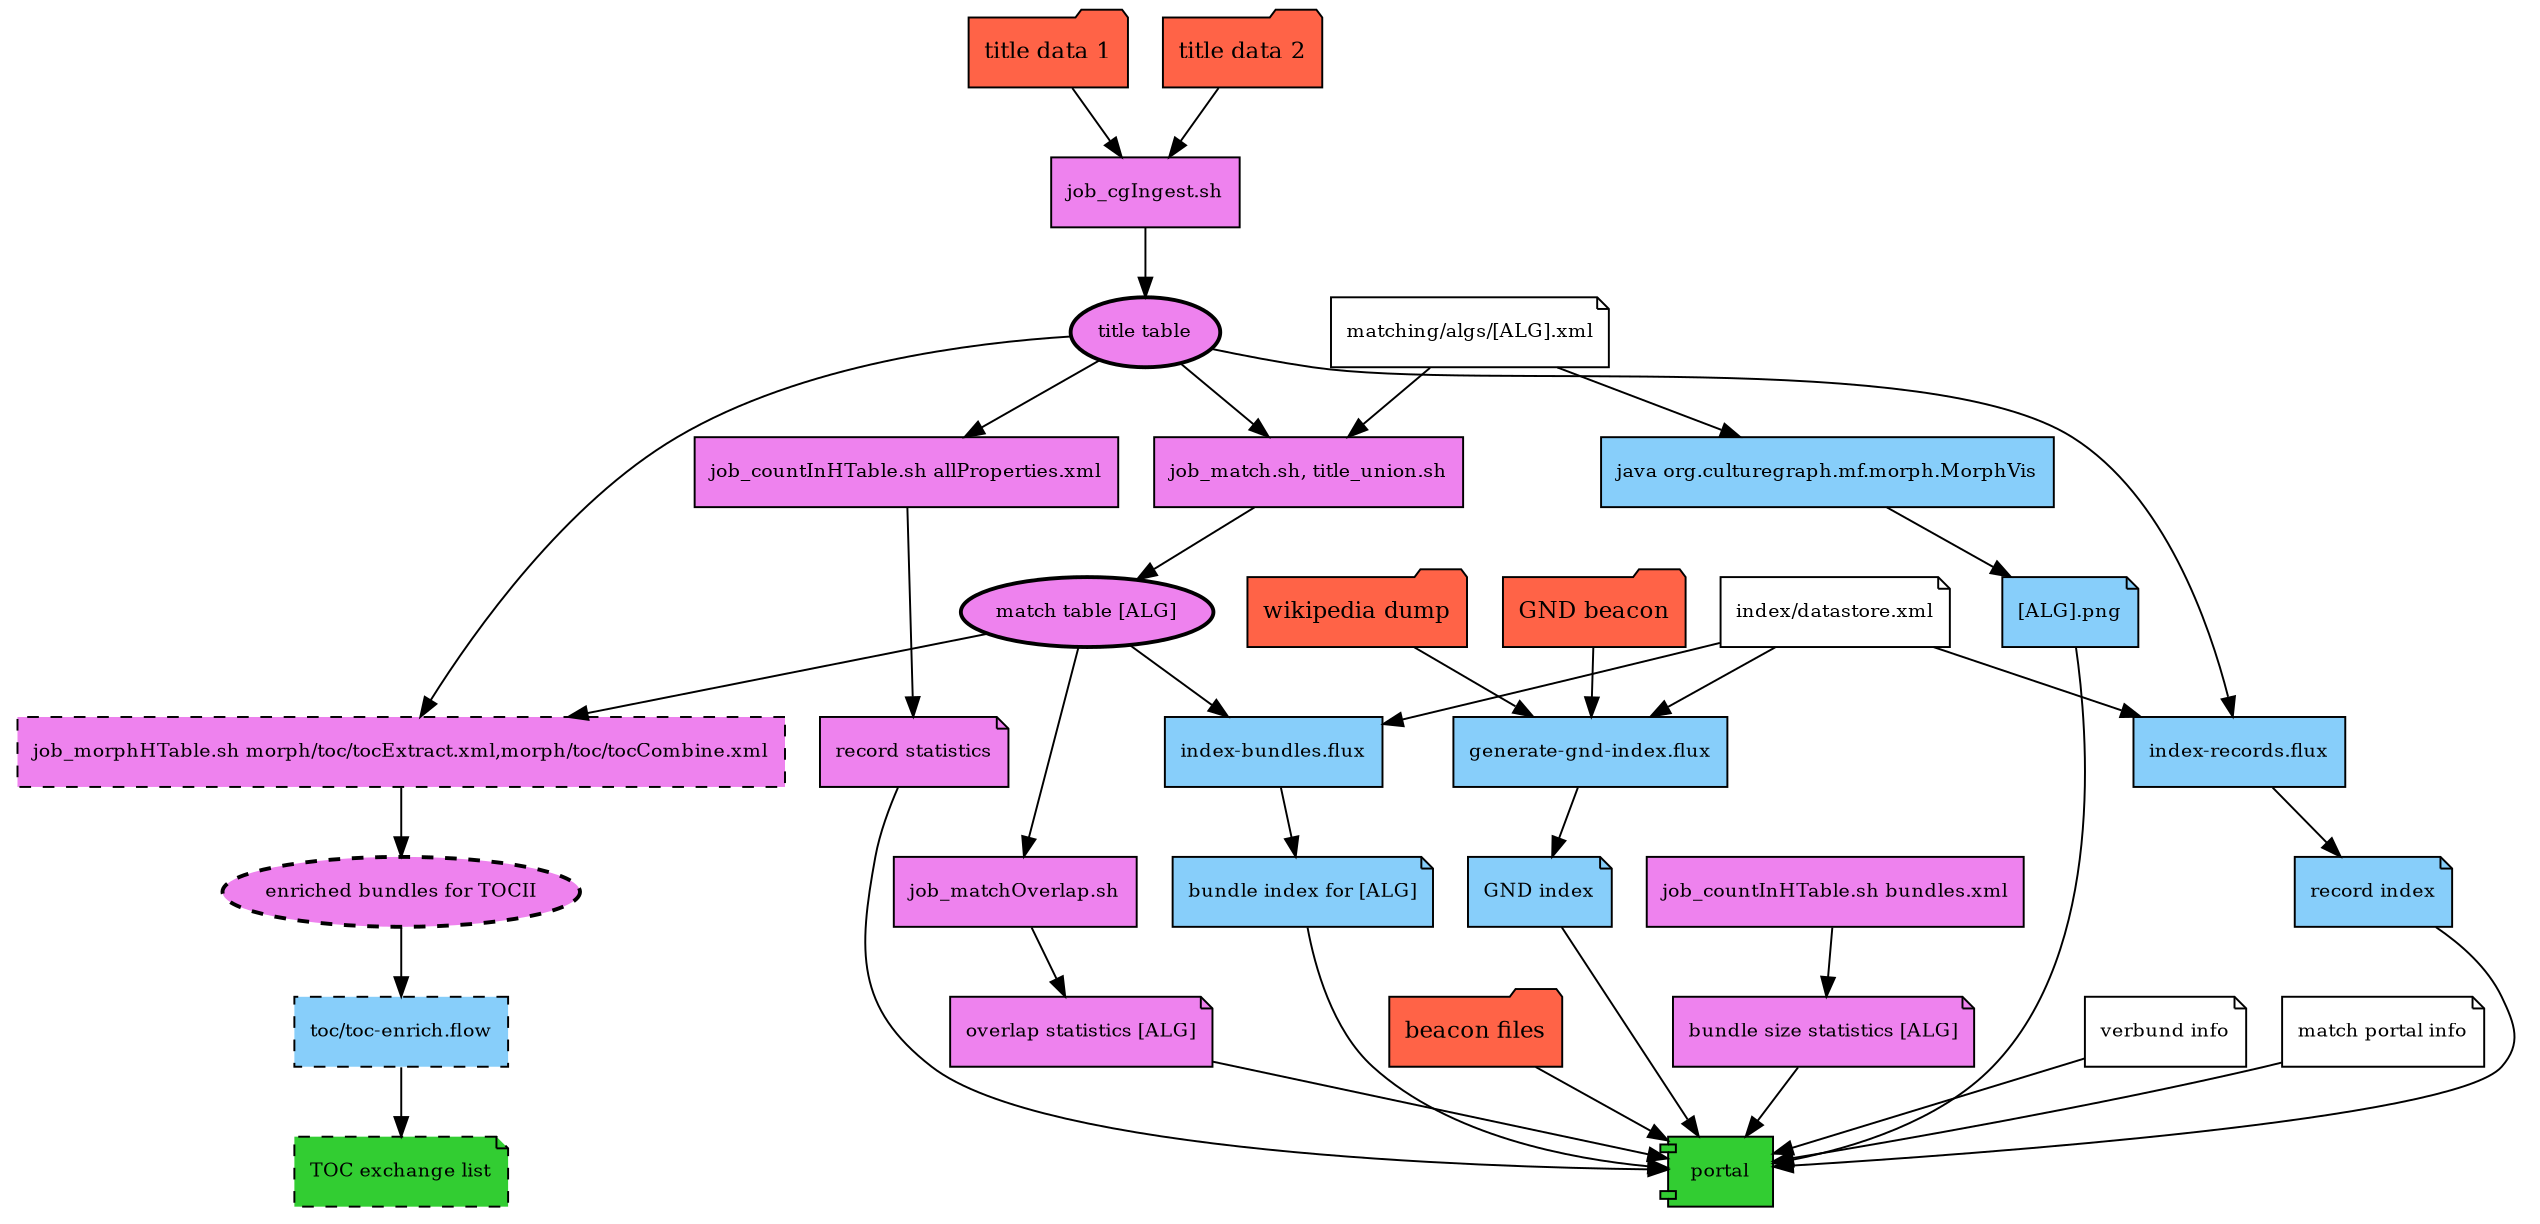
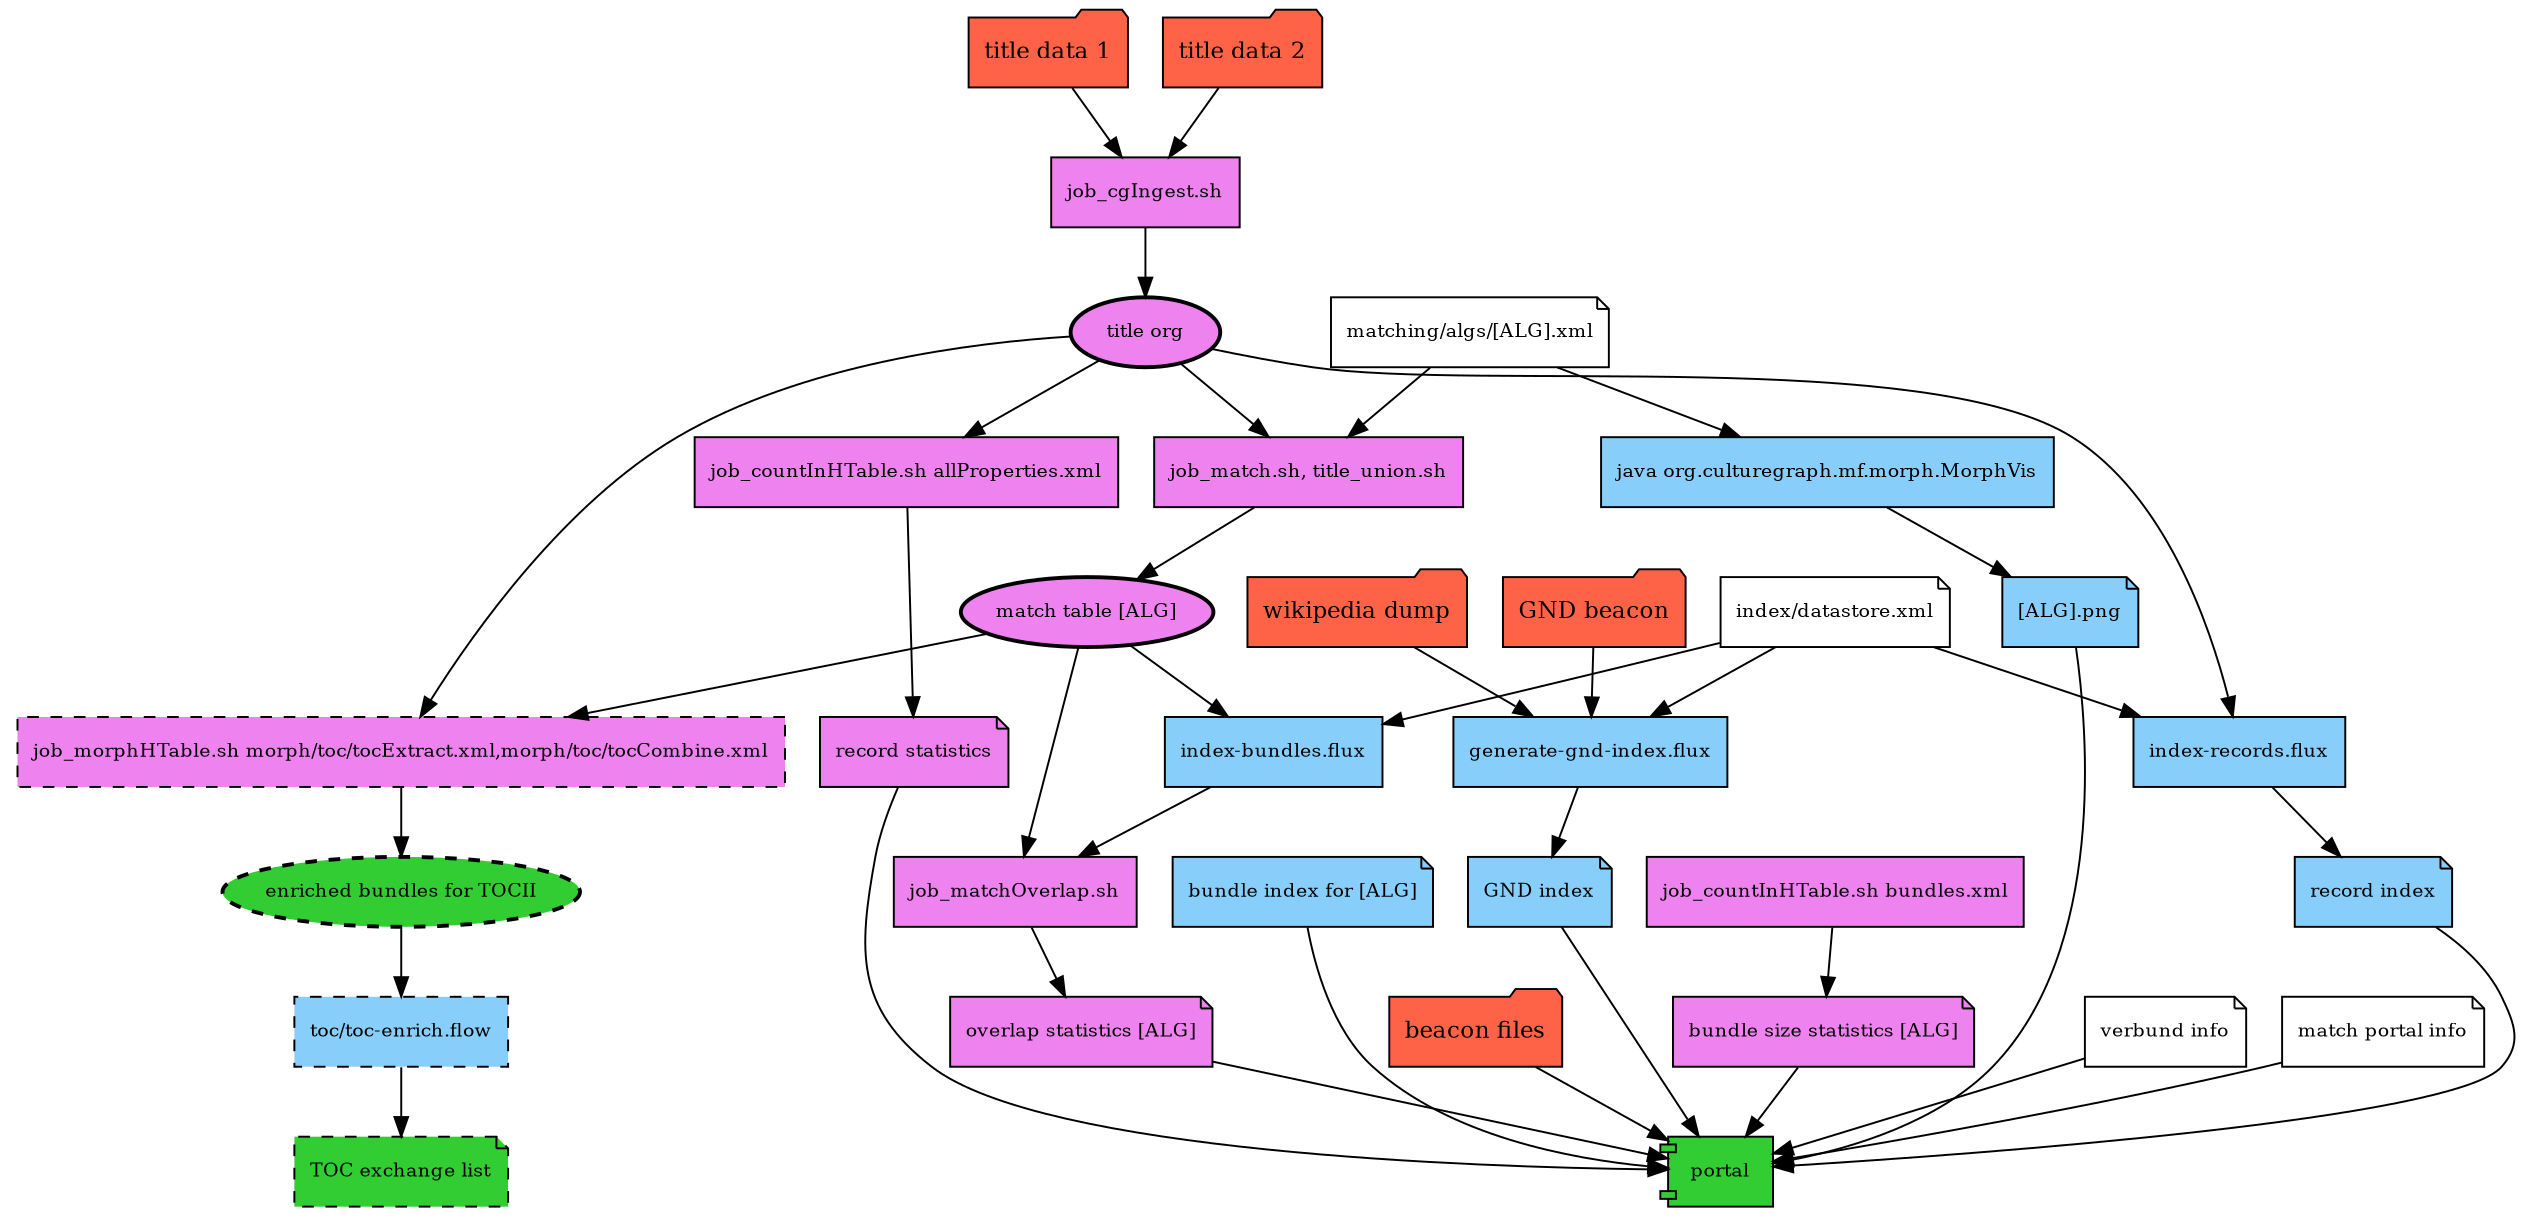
(1145, 332) -> (1145, 332)
(1286, 812) -> (1153, 817)
(401, 892) -> (401, 892)
